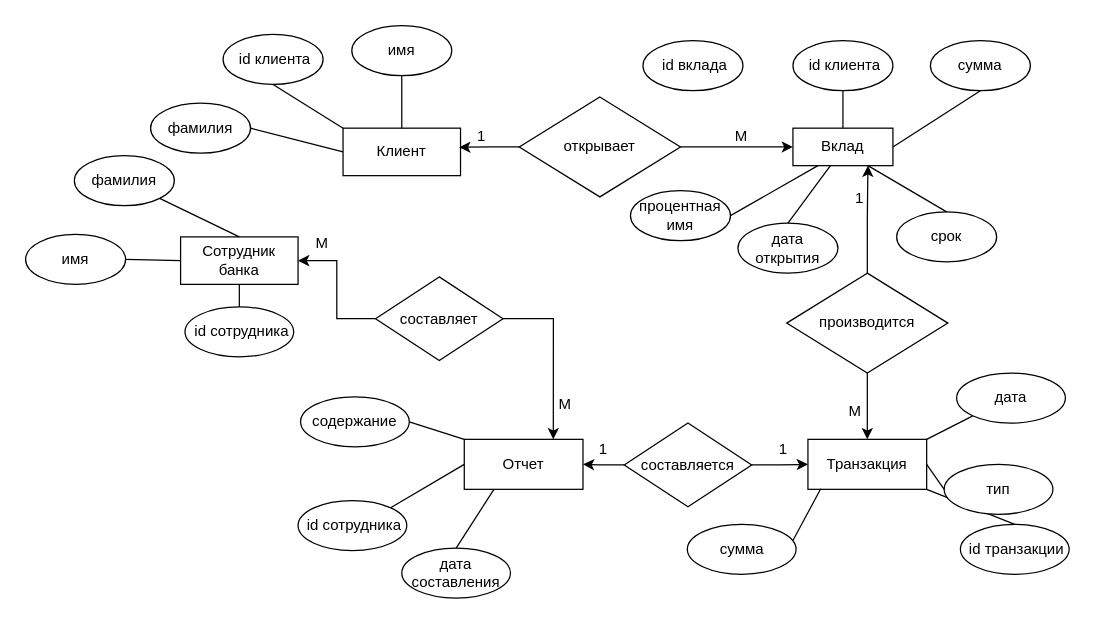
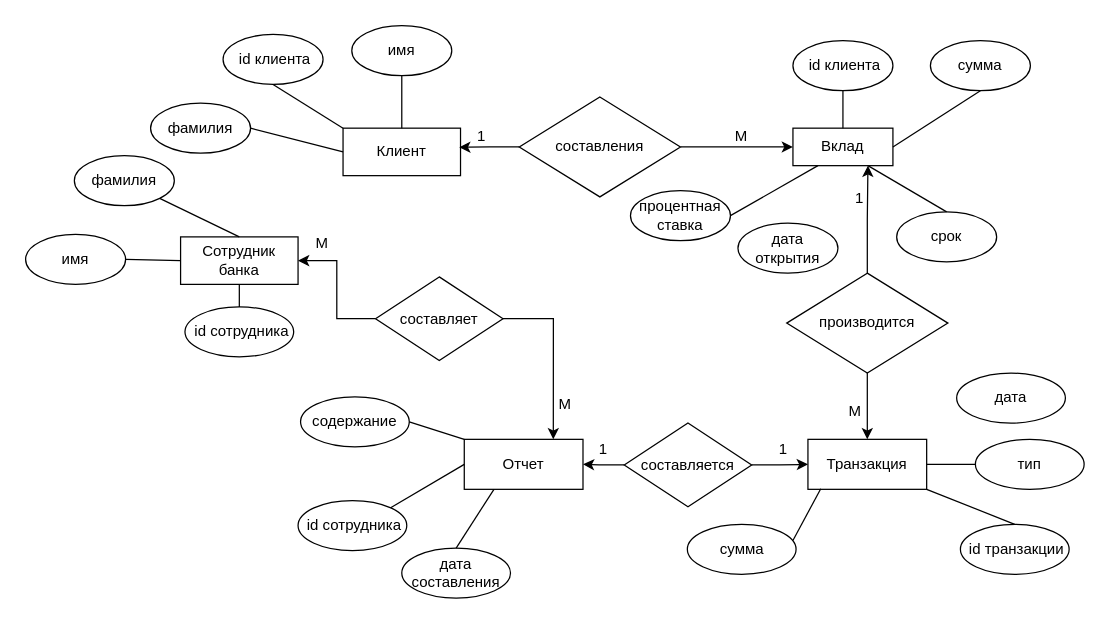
(693, 66) -> none
(600, 147) -> (600, 147)
(809, 195) -> none
(681, 216) -> (681, 216)
(949, 428) -> none
(999, 489) -> (1030, 464)
